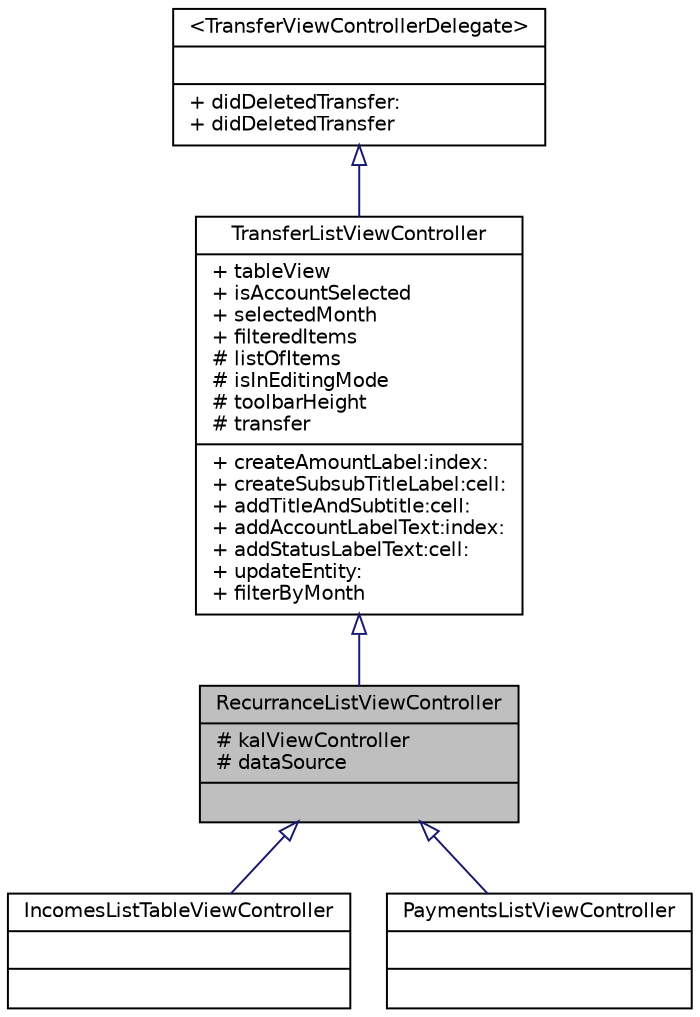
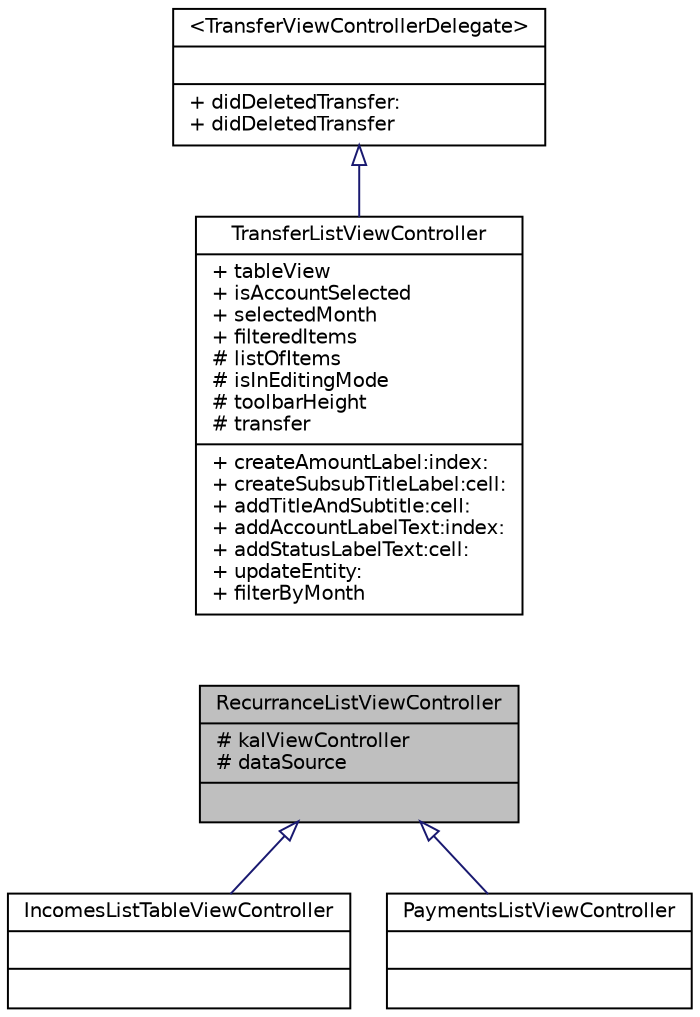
(359, 660) -> none
